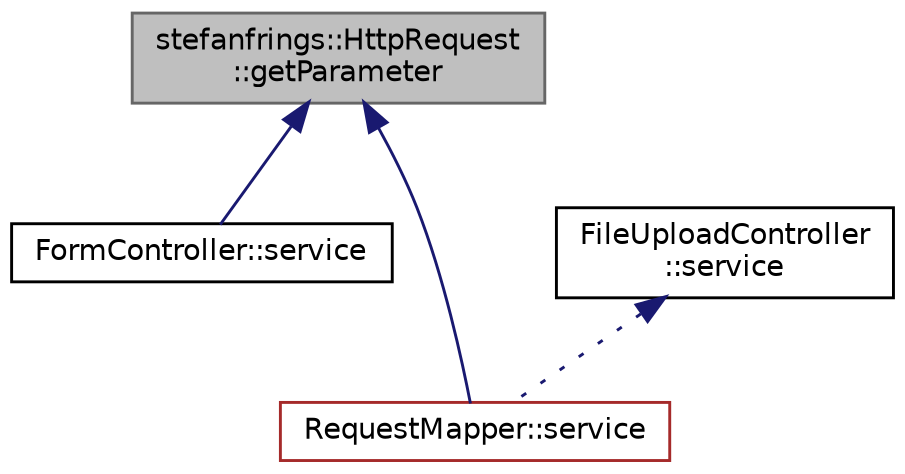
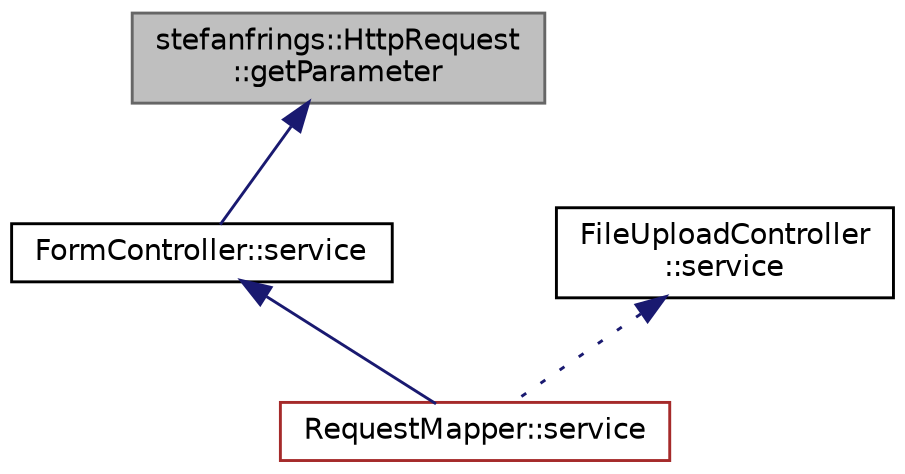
(436, 262) -> (351, 350)
